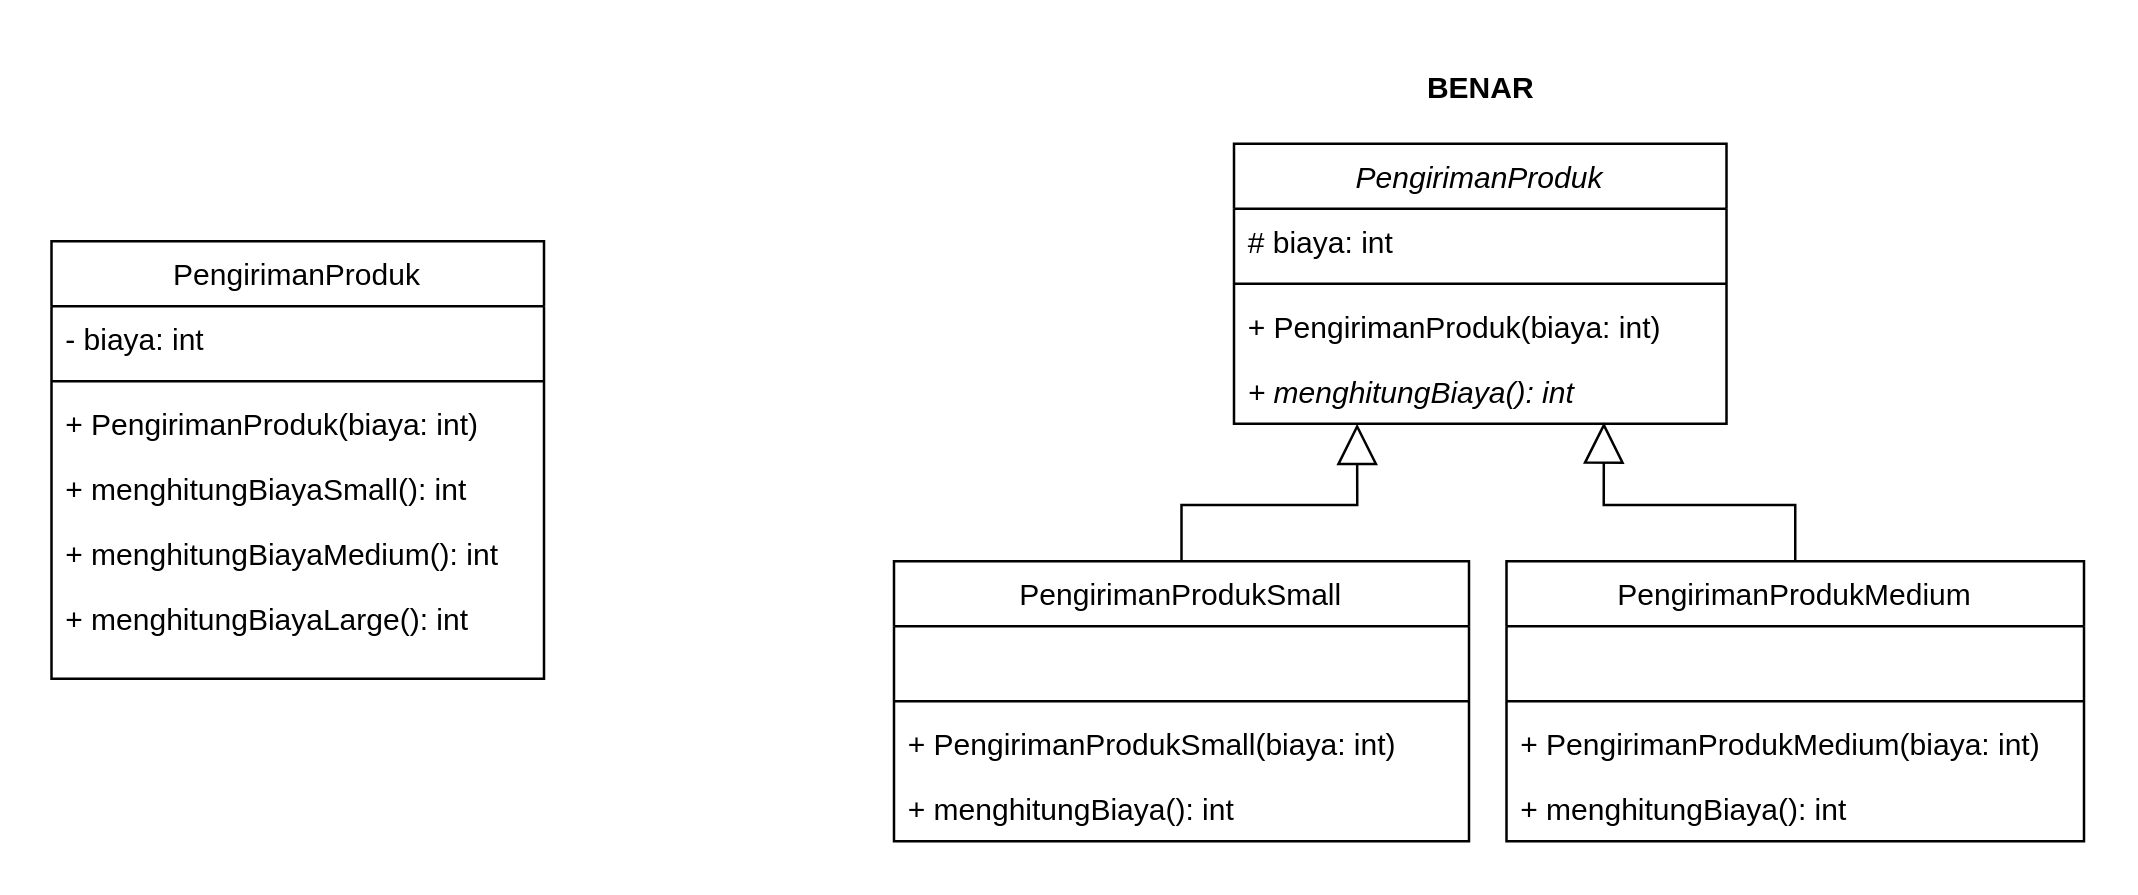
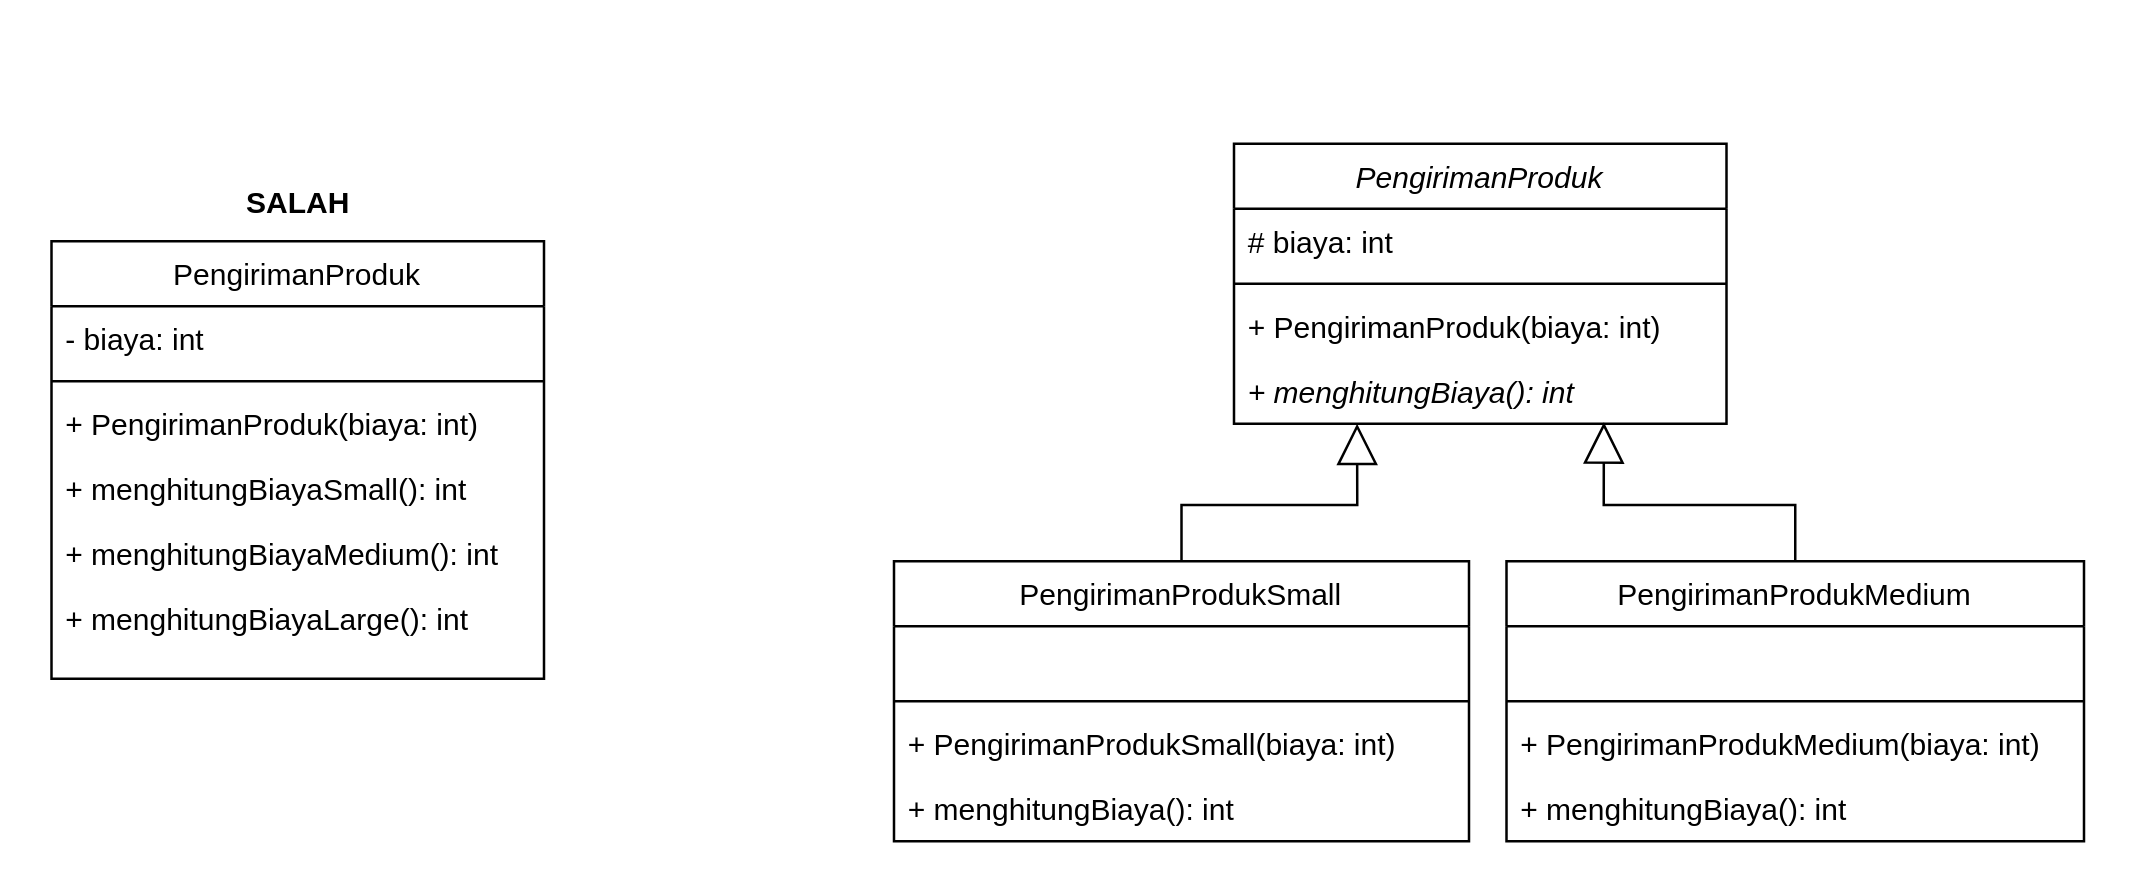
(1480, 89) -> none
none -> (298, 204)
